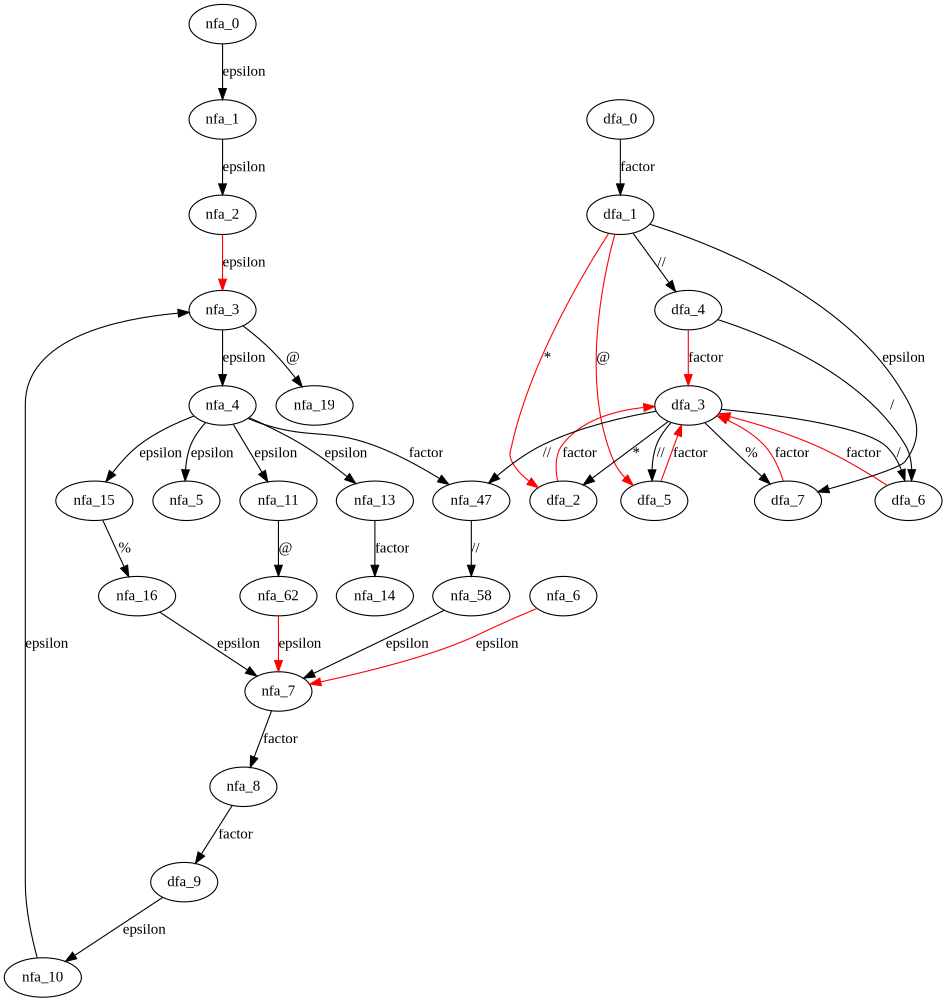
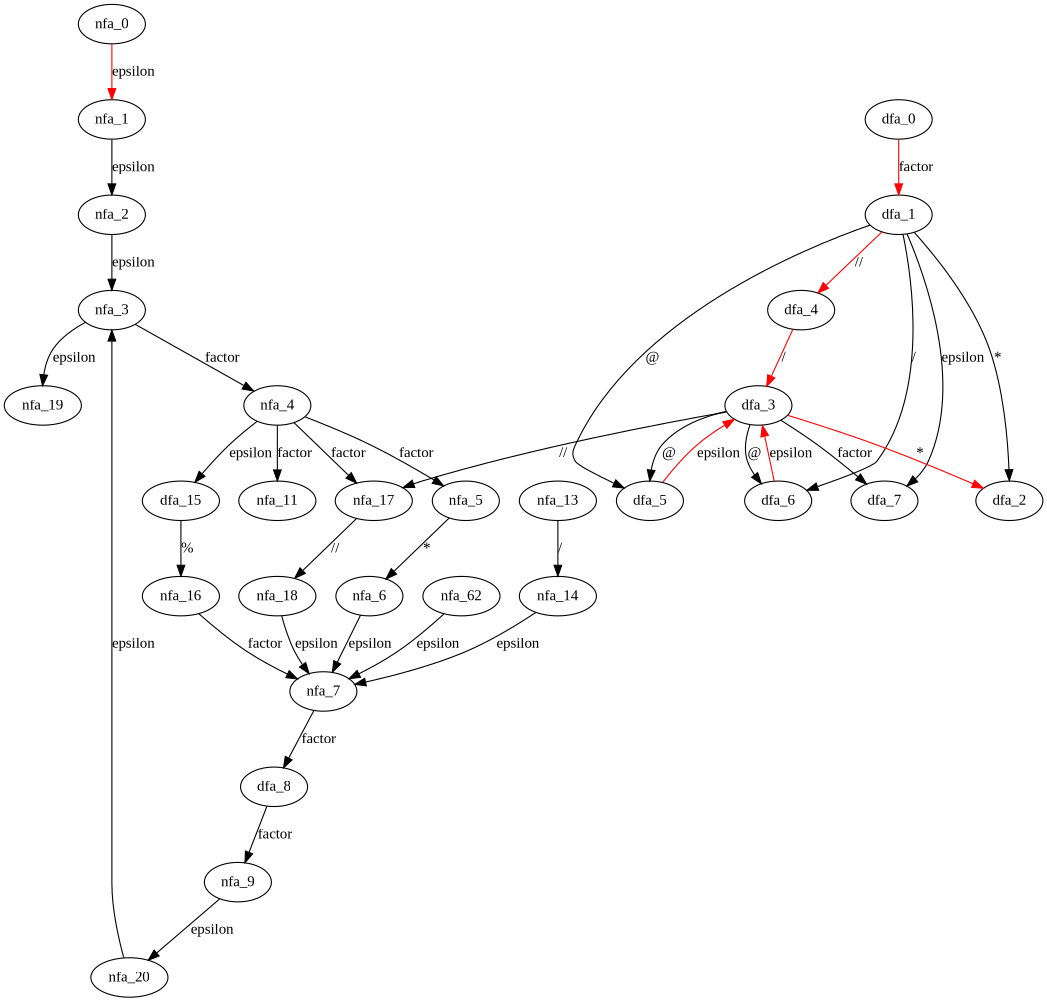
(223, 66) -> (112, 66)
(620, 162) -> (899, 162)
(223, 257) -> (112, 257)
(651, 258) -> (854, 259)
(543, 355) -> (986, 341)
(244, 358) -> (223, 358)
(293, 358) -> (75, 358)
(596, 358) -> (676, 326)
(706, 358) -> (784, 358)
(833, 374) -> (908, 383)
(300, 443) -> none
(563, 444) -> none
(763, 444) -> none
(630, 450) -> (877, 445)
(213, 453) -> (417, 453)
(276, 453) -> (295, 453)
(661, 453) -> (669, 453)
(690, 453) -> (719, 453)
(752, 453) -> (855, 453)
(864, 453) -> (791, 453)
(899, 453) -> (755, 453)
(94, 501) -> (181, 501)
(471, 501) -> (374, 501)
(278, 543) -> none
none -> (422, 545)
(392, 548) -> (560, 548)
(471, 596) -> (277, 596)
(278, 638) -> (404, 647)
(239, 644) -> (265, 644)
(432, 653) -> (349, 639)
none -> (454, 656)
(243, 787) -> (274, 787)
(184, 882) -> (238, 882)
(43, 977) -> (129, 977)
